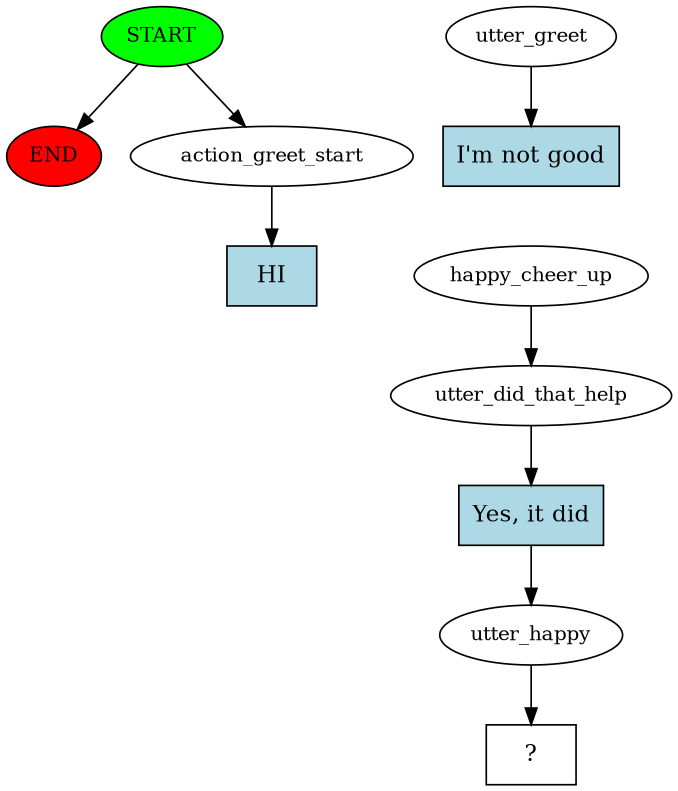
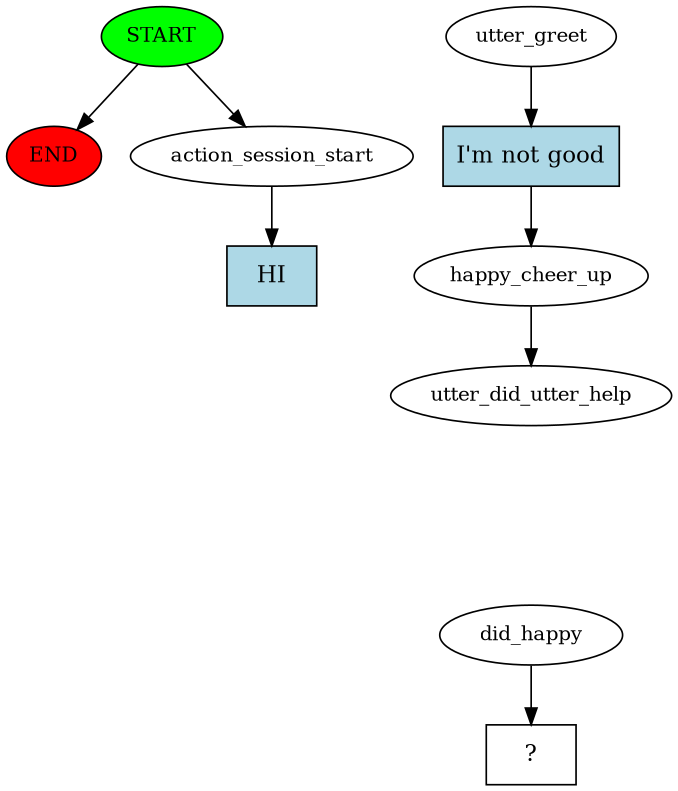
(272, 156) -> (272, 156)
none -> (531, 208)
(531, 396) -> (531, 396)
(531, 515) -> none
(531, 635) -> (531, 635)
